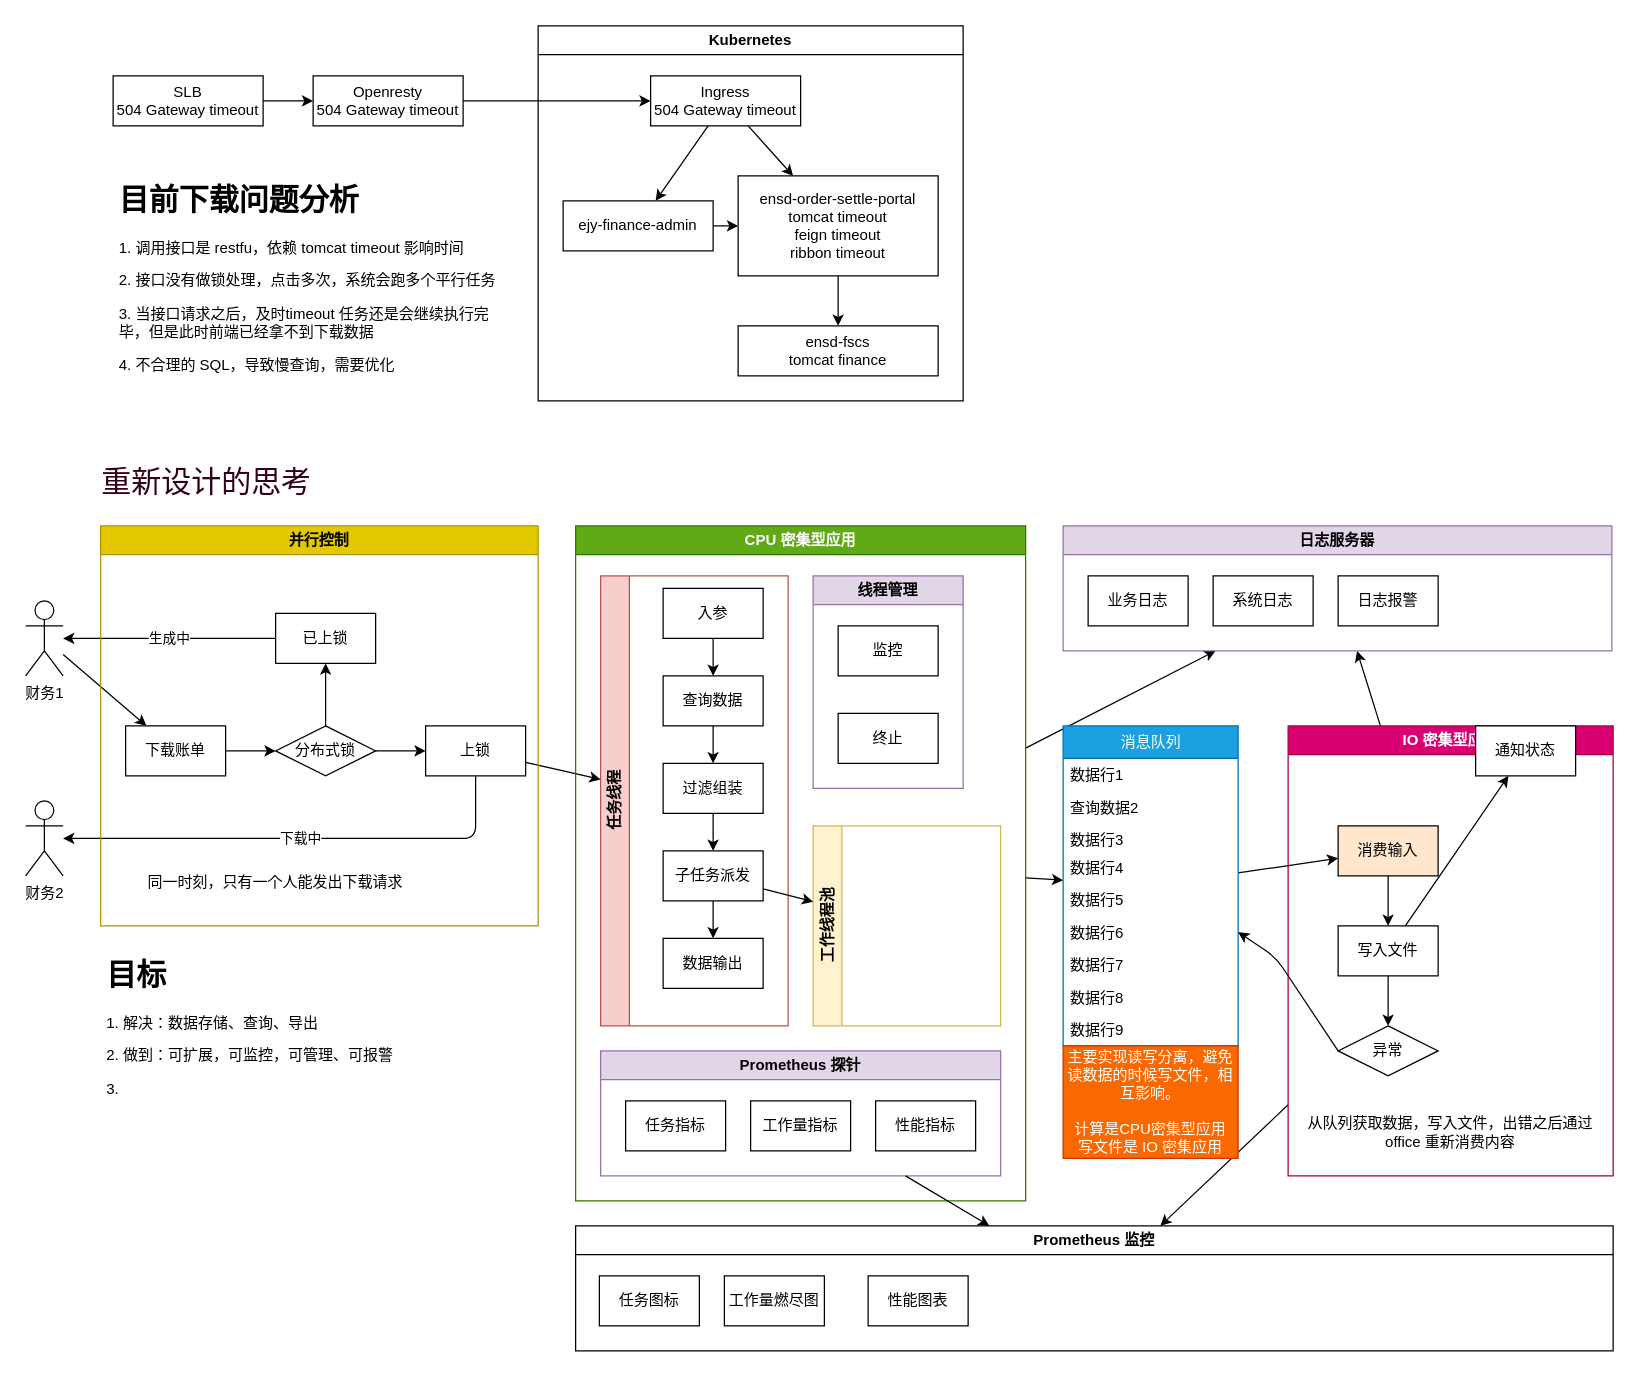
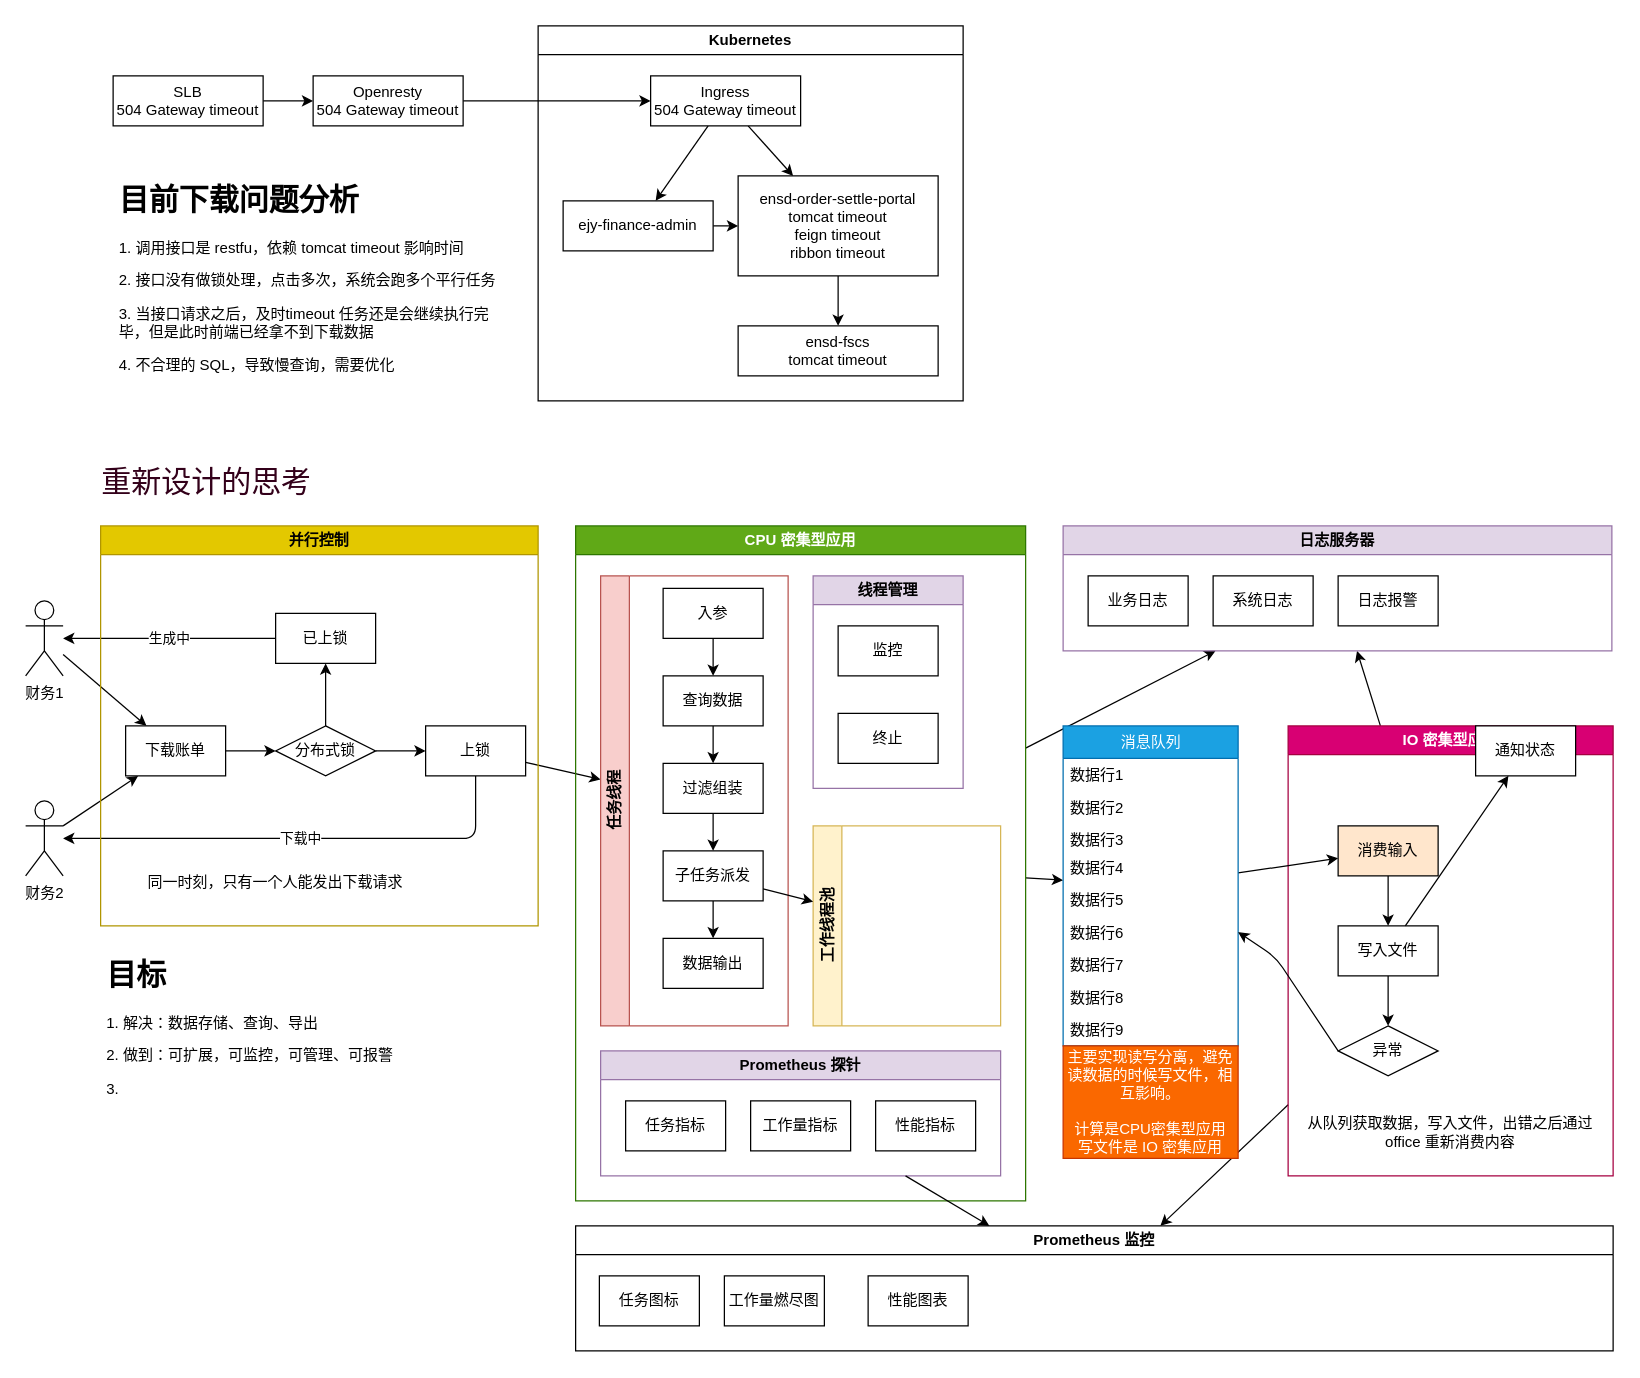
(838, 351) -> (838, 351)
none -> (97, 803)
(1105, 808) -> (1097, 808)
